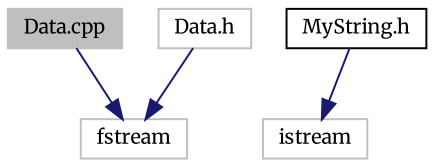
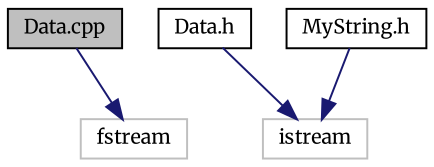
(65, 29) -> (65, 29)
(205, 29) -> (205, 29)
(175, 76) -> (253, 77)
